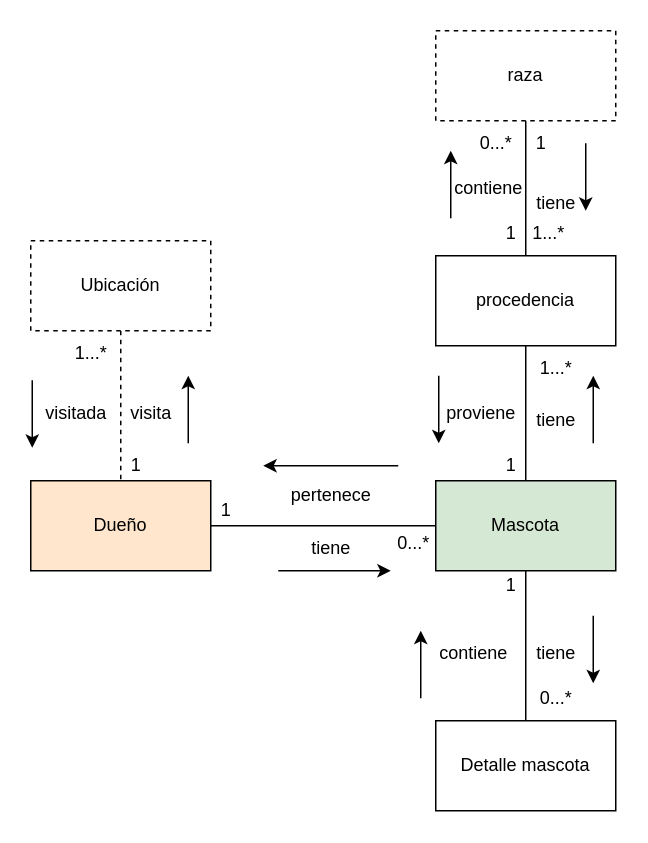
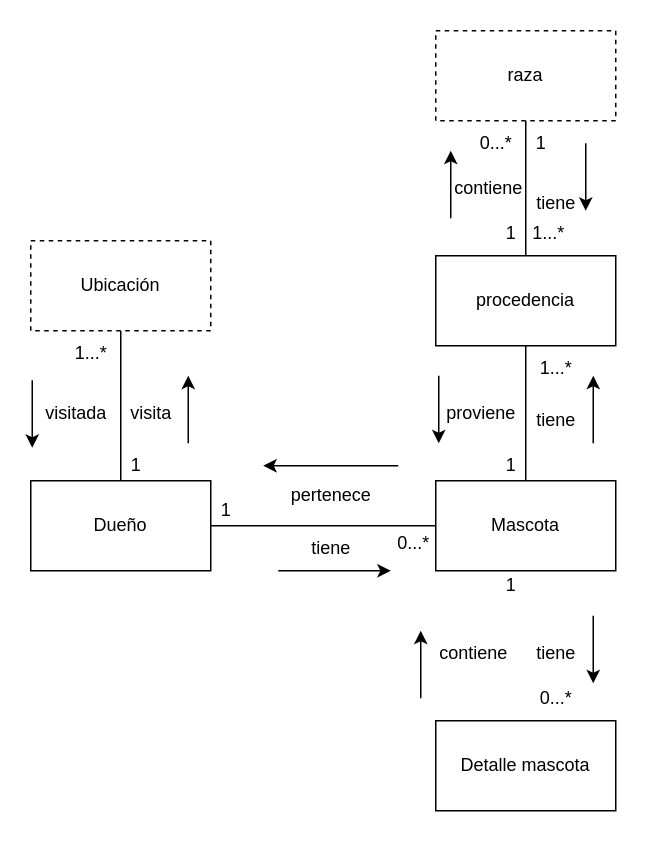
(121, 407) -> (121, 407)
(121, 526) -> (121, 526)
(526, 526) -> (526, 526)
(526, 646) -> none
